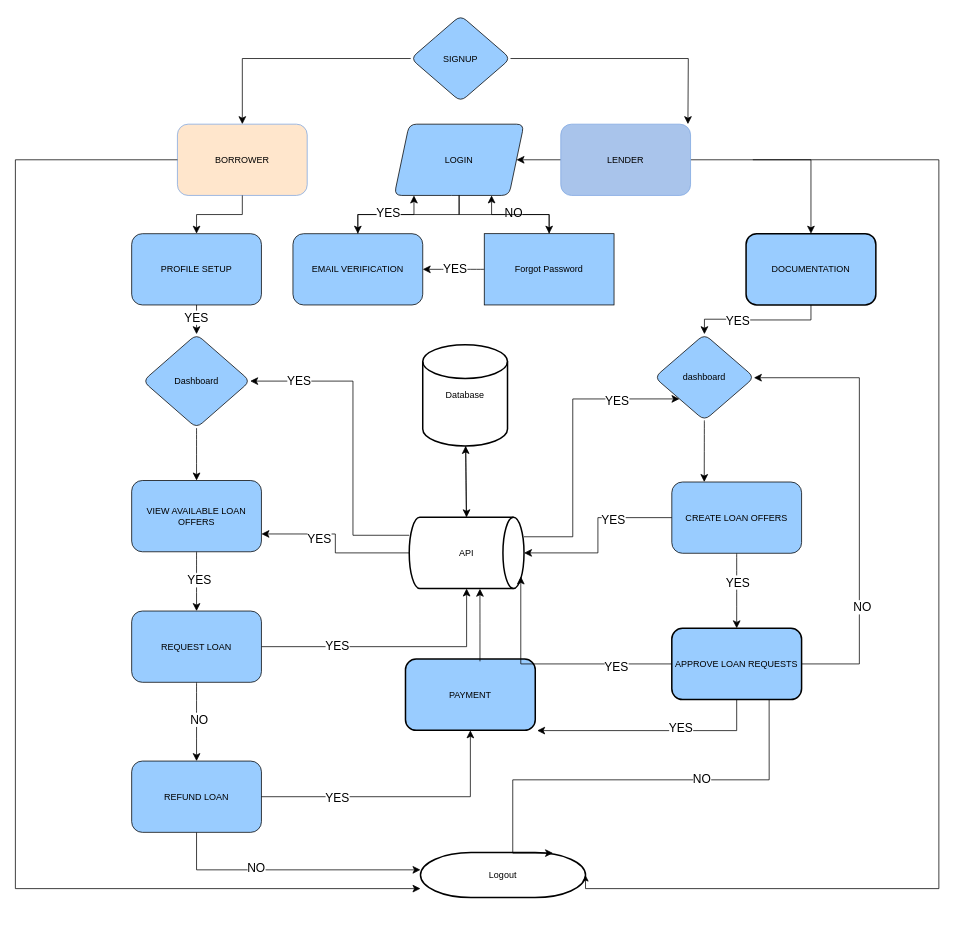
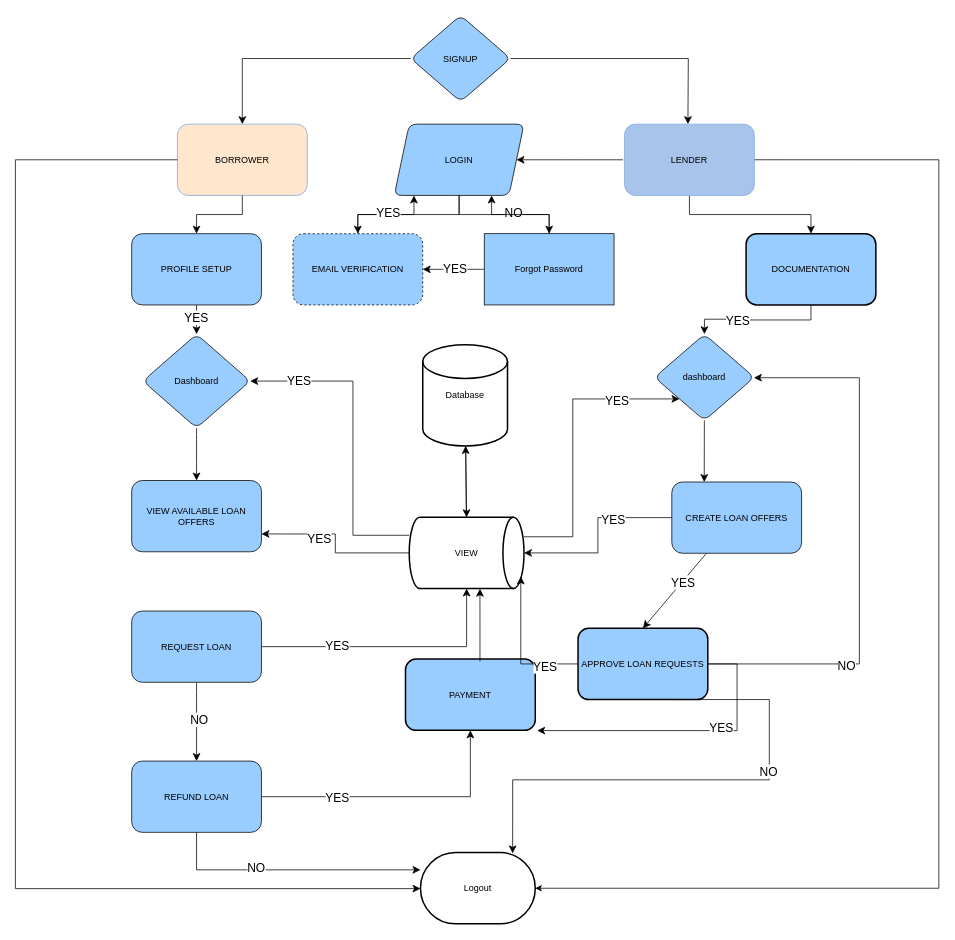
(626, 160) -> (689, 160)
(358, 269) -> (358, 269)
(467, 553) -> (467, 553)
(197, 580) -> none
(737, 664) -> (643, 664)
(503, 875) -> (478, 888)
